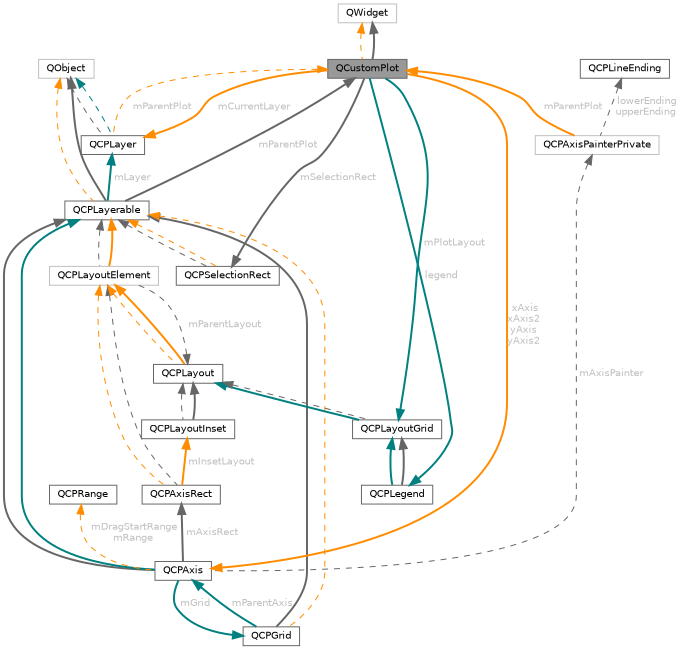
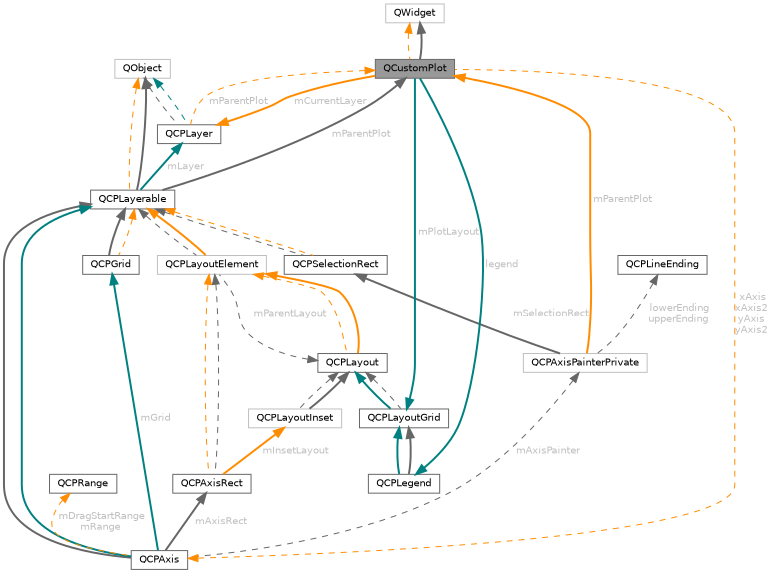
(302, 168) -> (462, 317)
(507, 386) -> (735, 434)
(188, 429) -> (295, 418)
(228, 608) -> none
